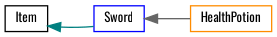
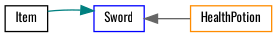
(77, 27) -> (64, 10)
